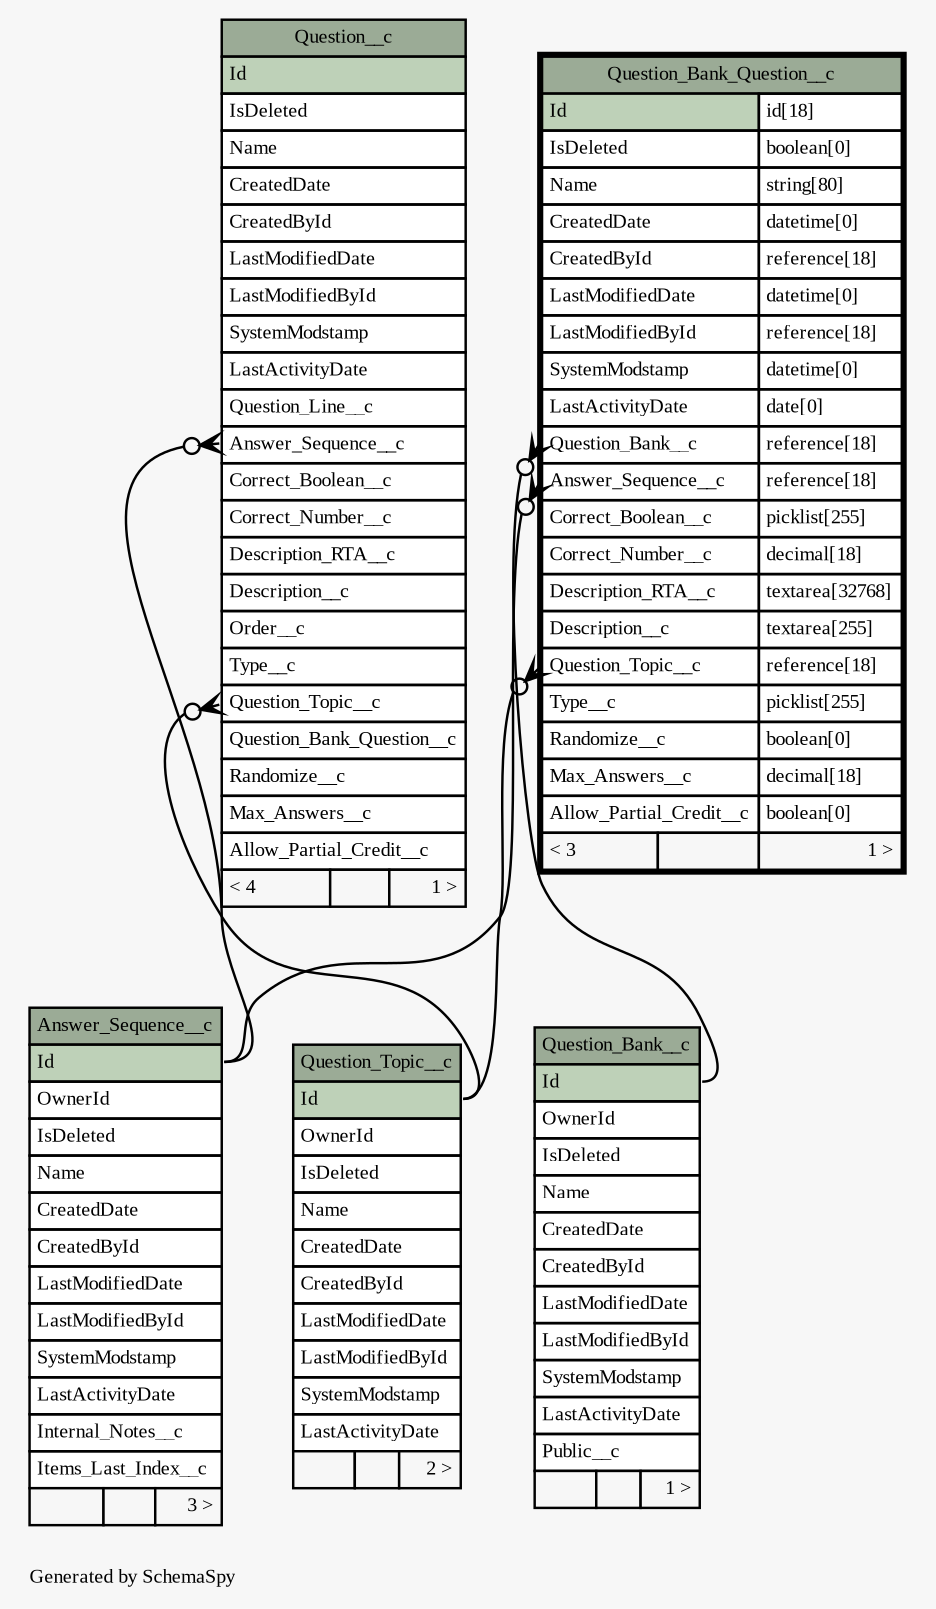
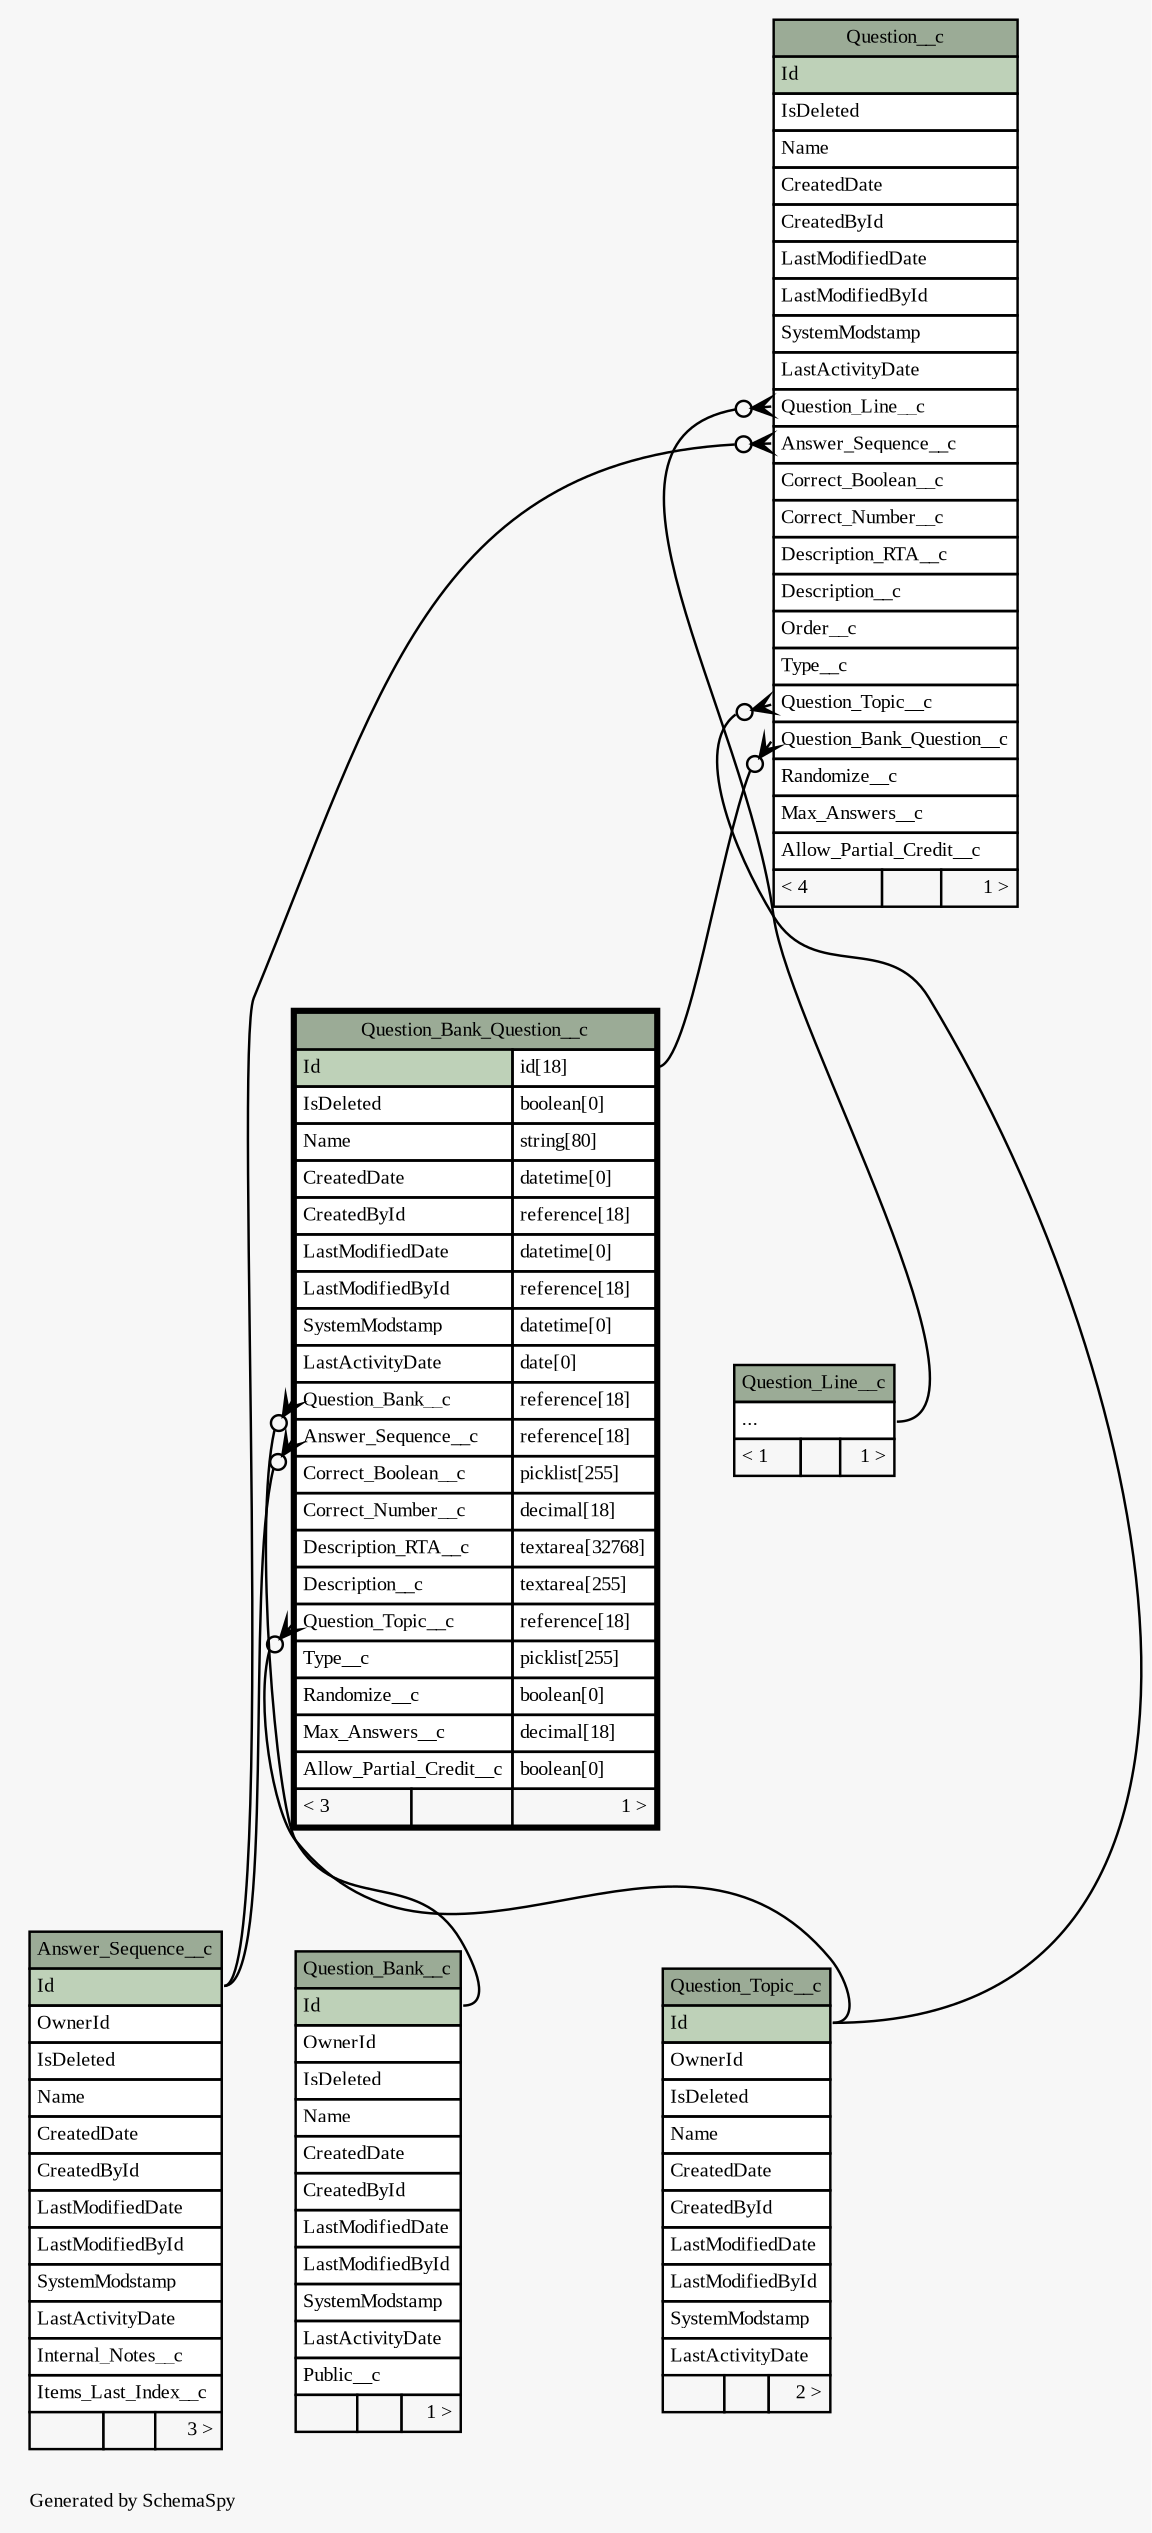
none -> (710, 922)
none -> (813, 1419)
